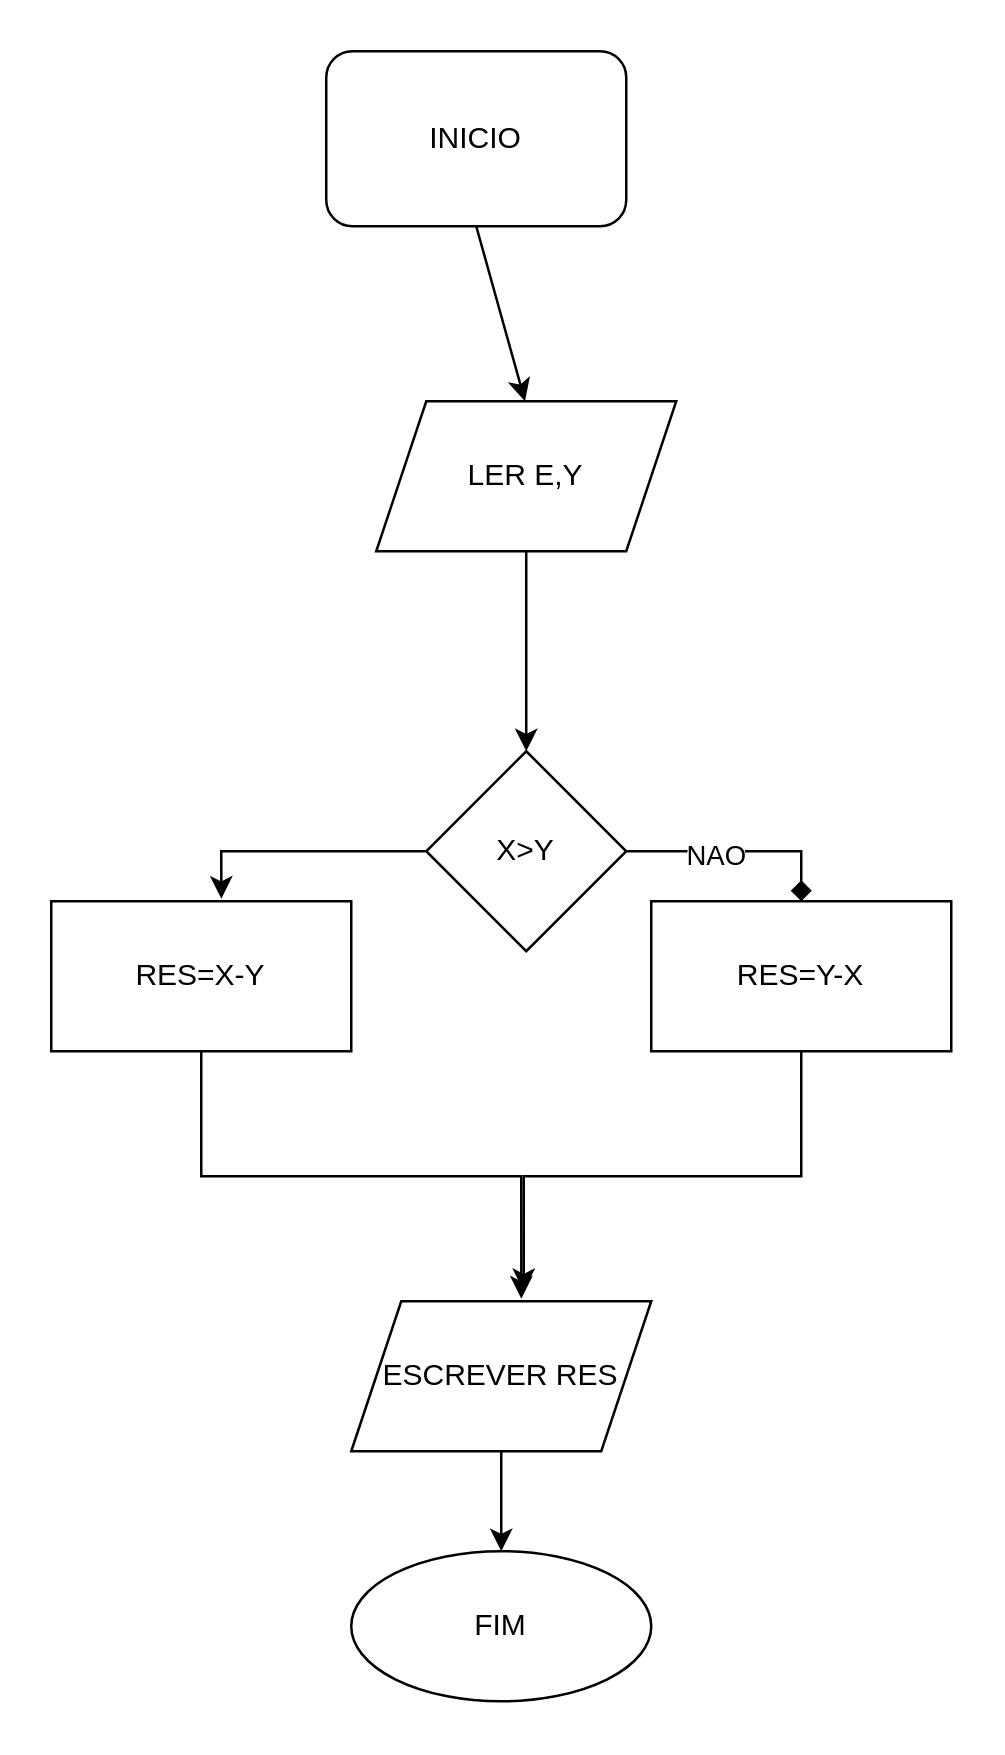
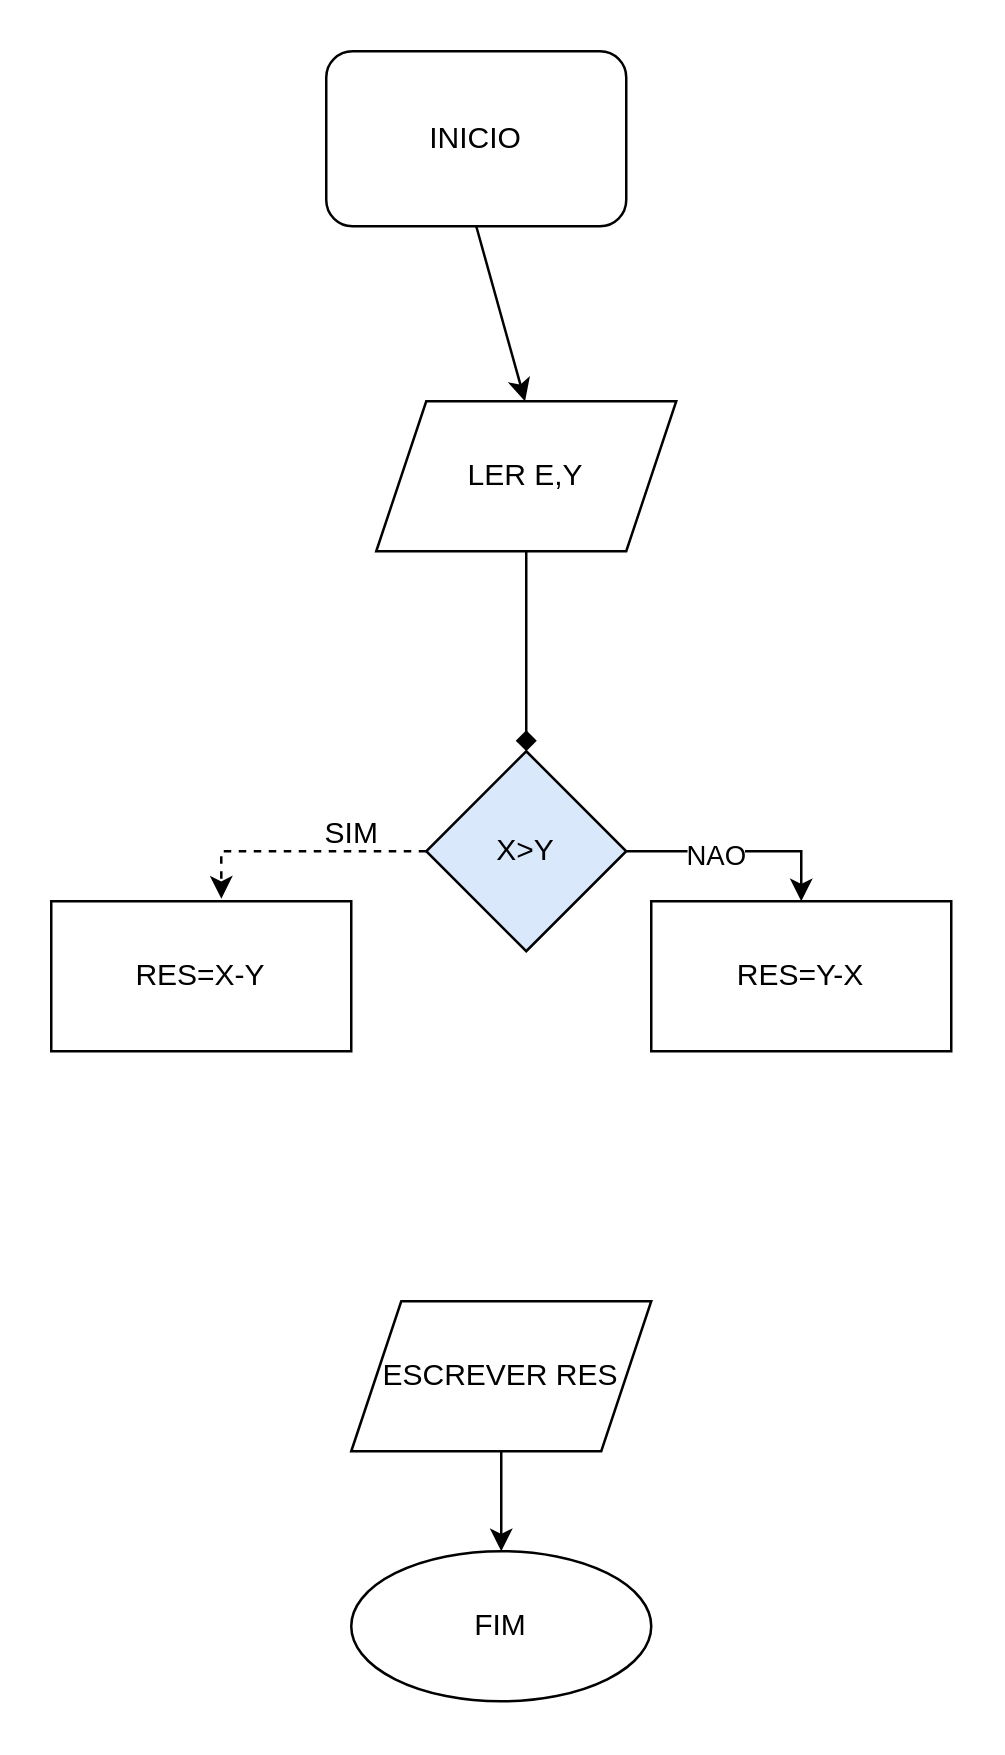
(526, 732) -> (526, 731)
none -> (351, 834)
(306, 851) -> (306, 851)
(526, 851) -> (526, 851)
(801, 881) -> (801, 882)
(297, 1176) -> none
(726, 1176) -> none
